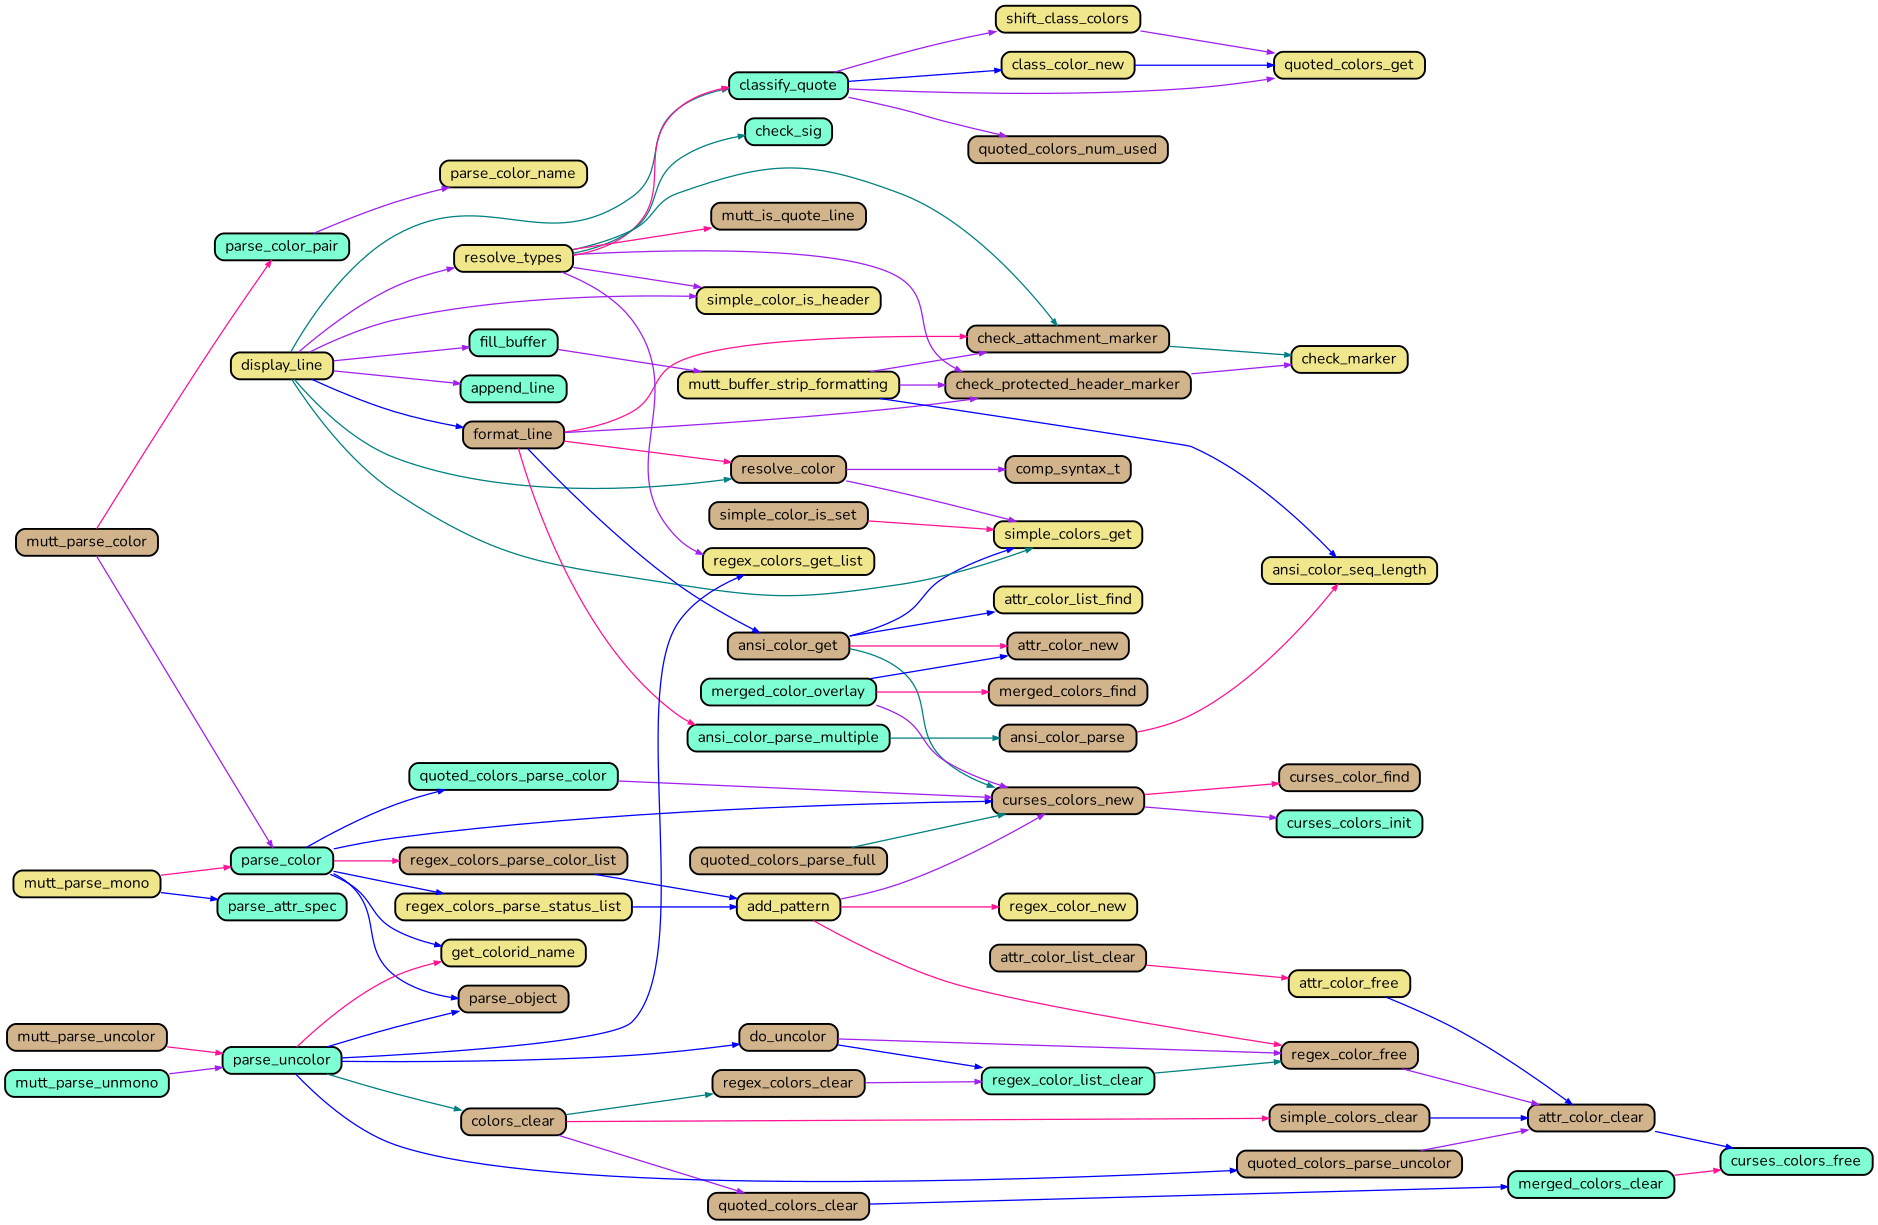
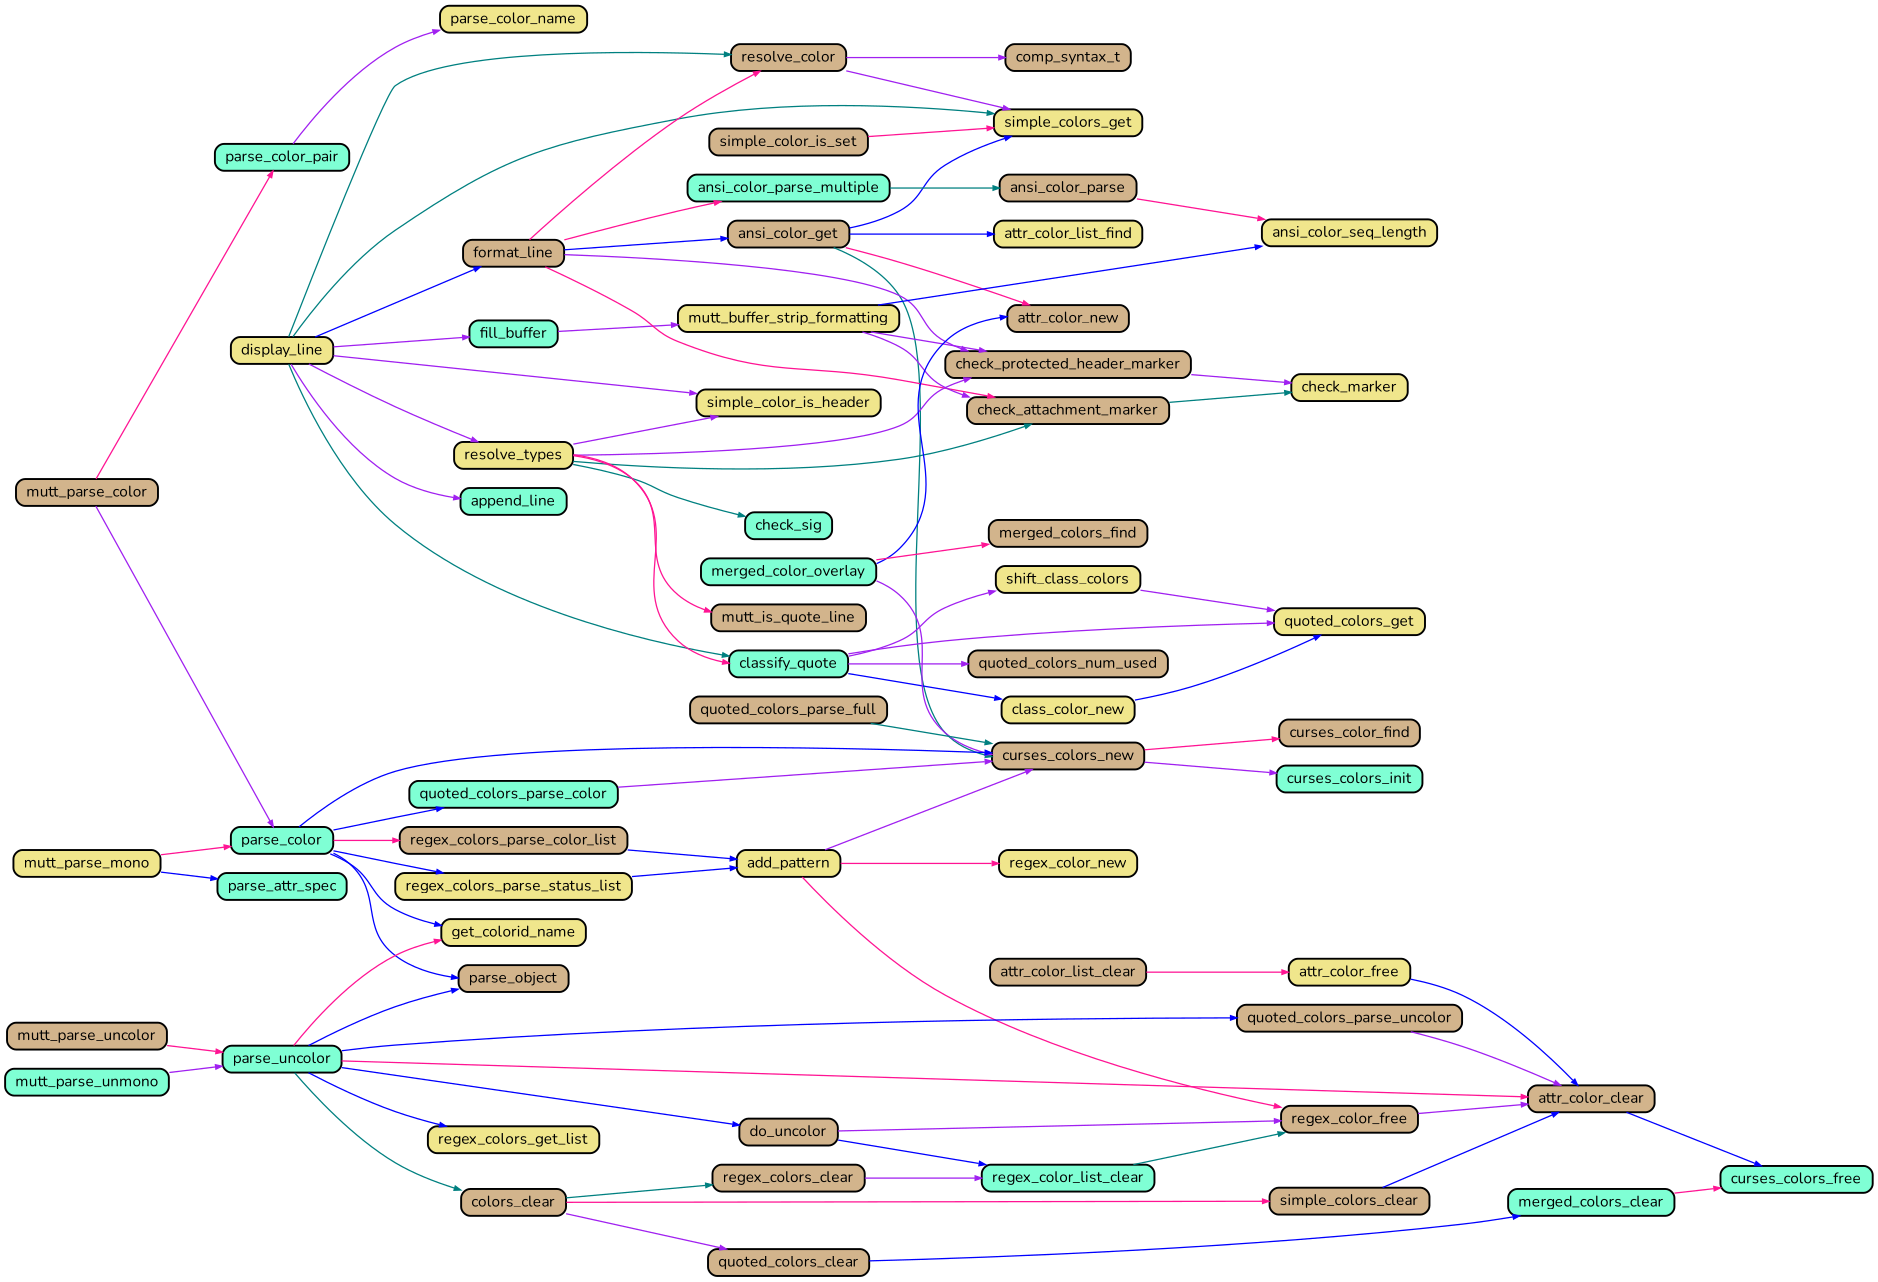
(654, 408) -> none
none -> (931, 1079)
